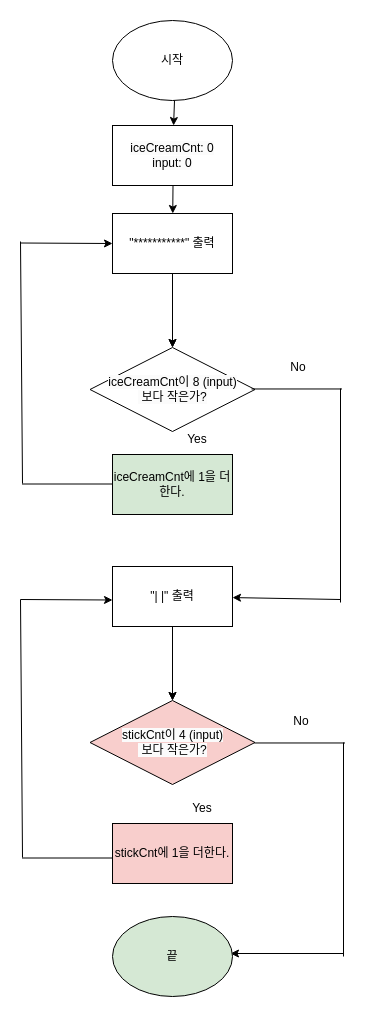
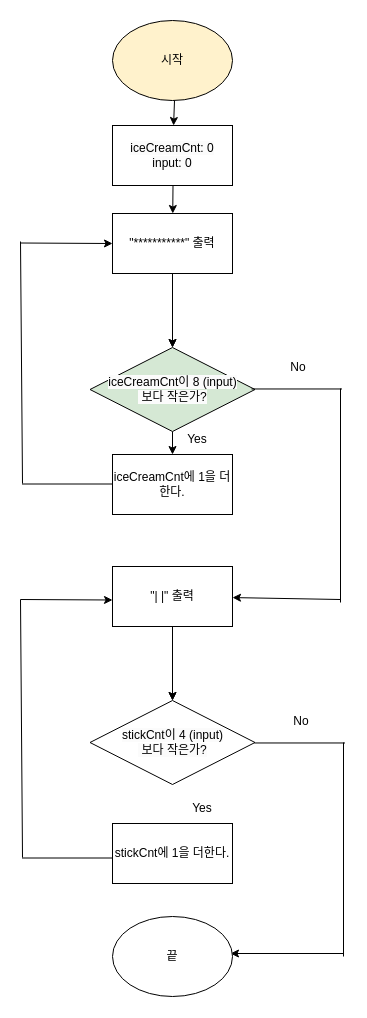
(173, 61) -> (173, 61)
(173, 390) -> (173, 390)
none -> (173, 447)
(173, 485) -> (173, 485)
(173, 743) -> (173, 743)
(173, 854) -> (173, 854)
(173, 957) -> (173, 957)
